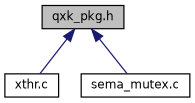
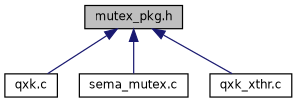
(83, 17) -> (134, 17)
(32, 85) -> (31, 85)
none -> (251, 85)
